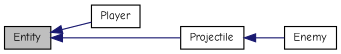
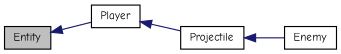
(122, 38) -> (166, 28)
